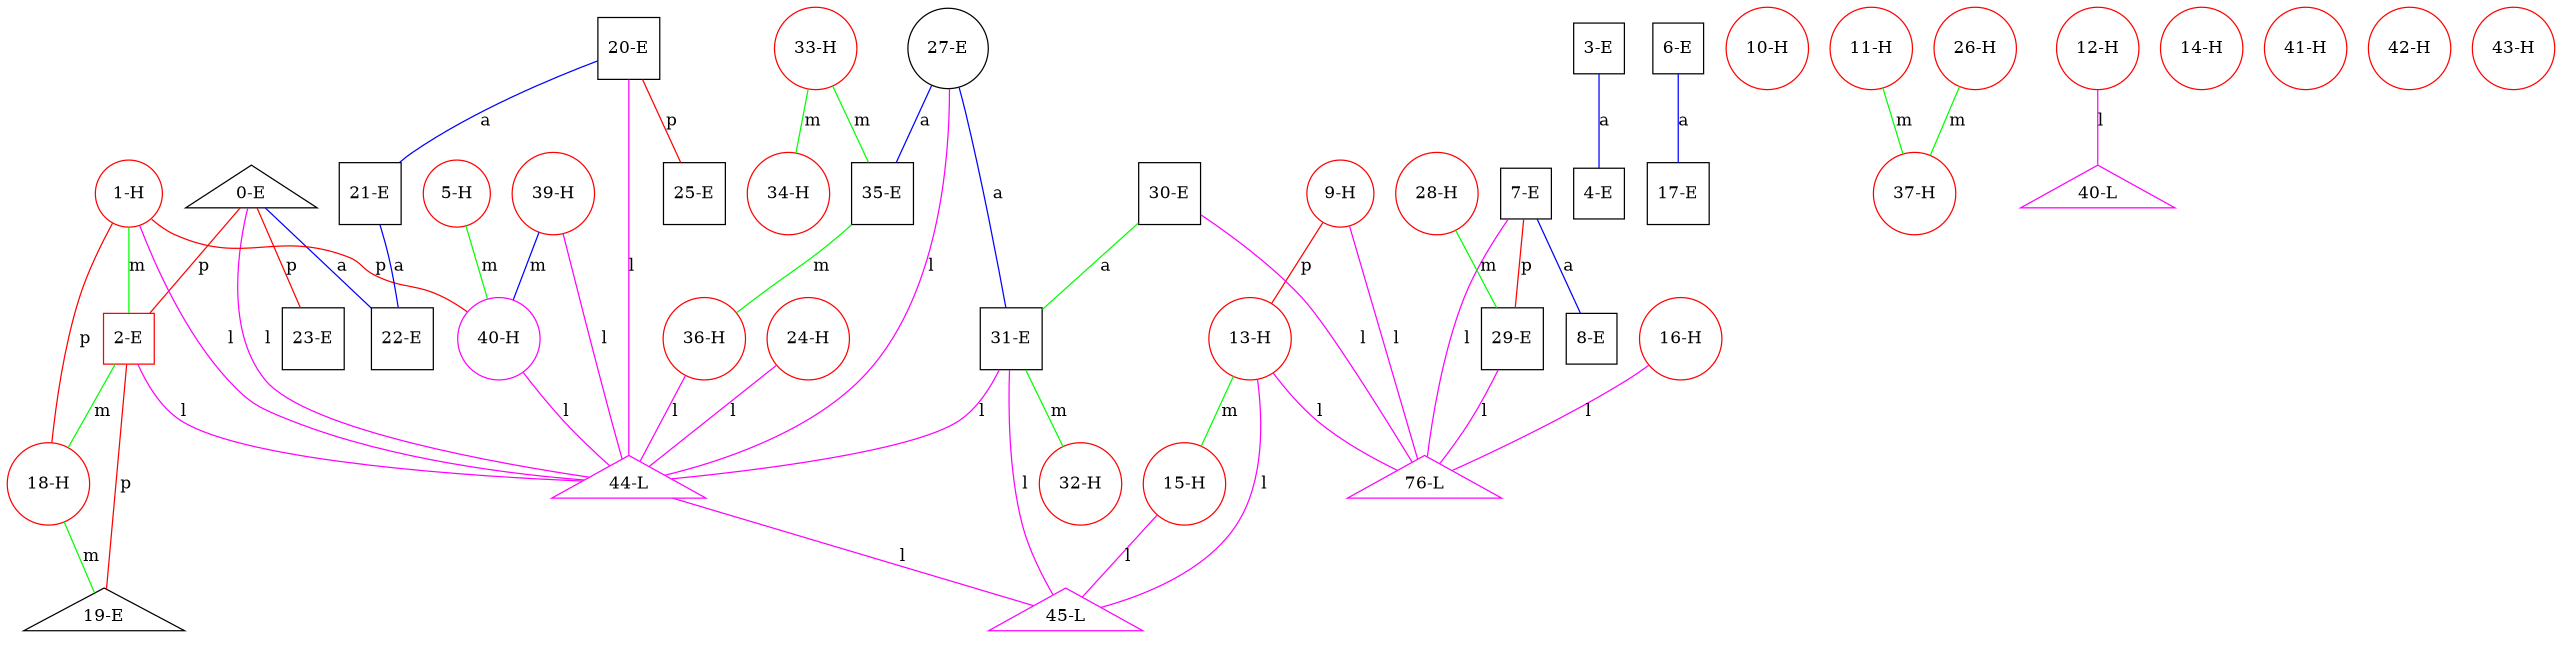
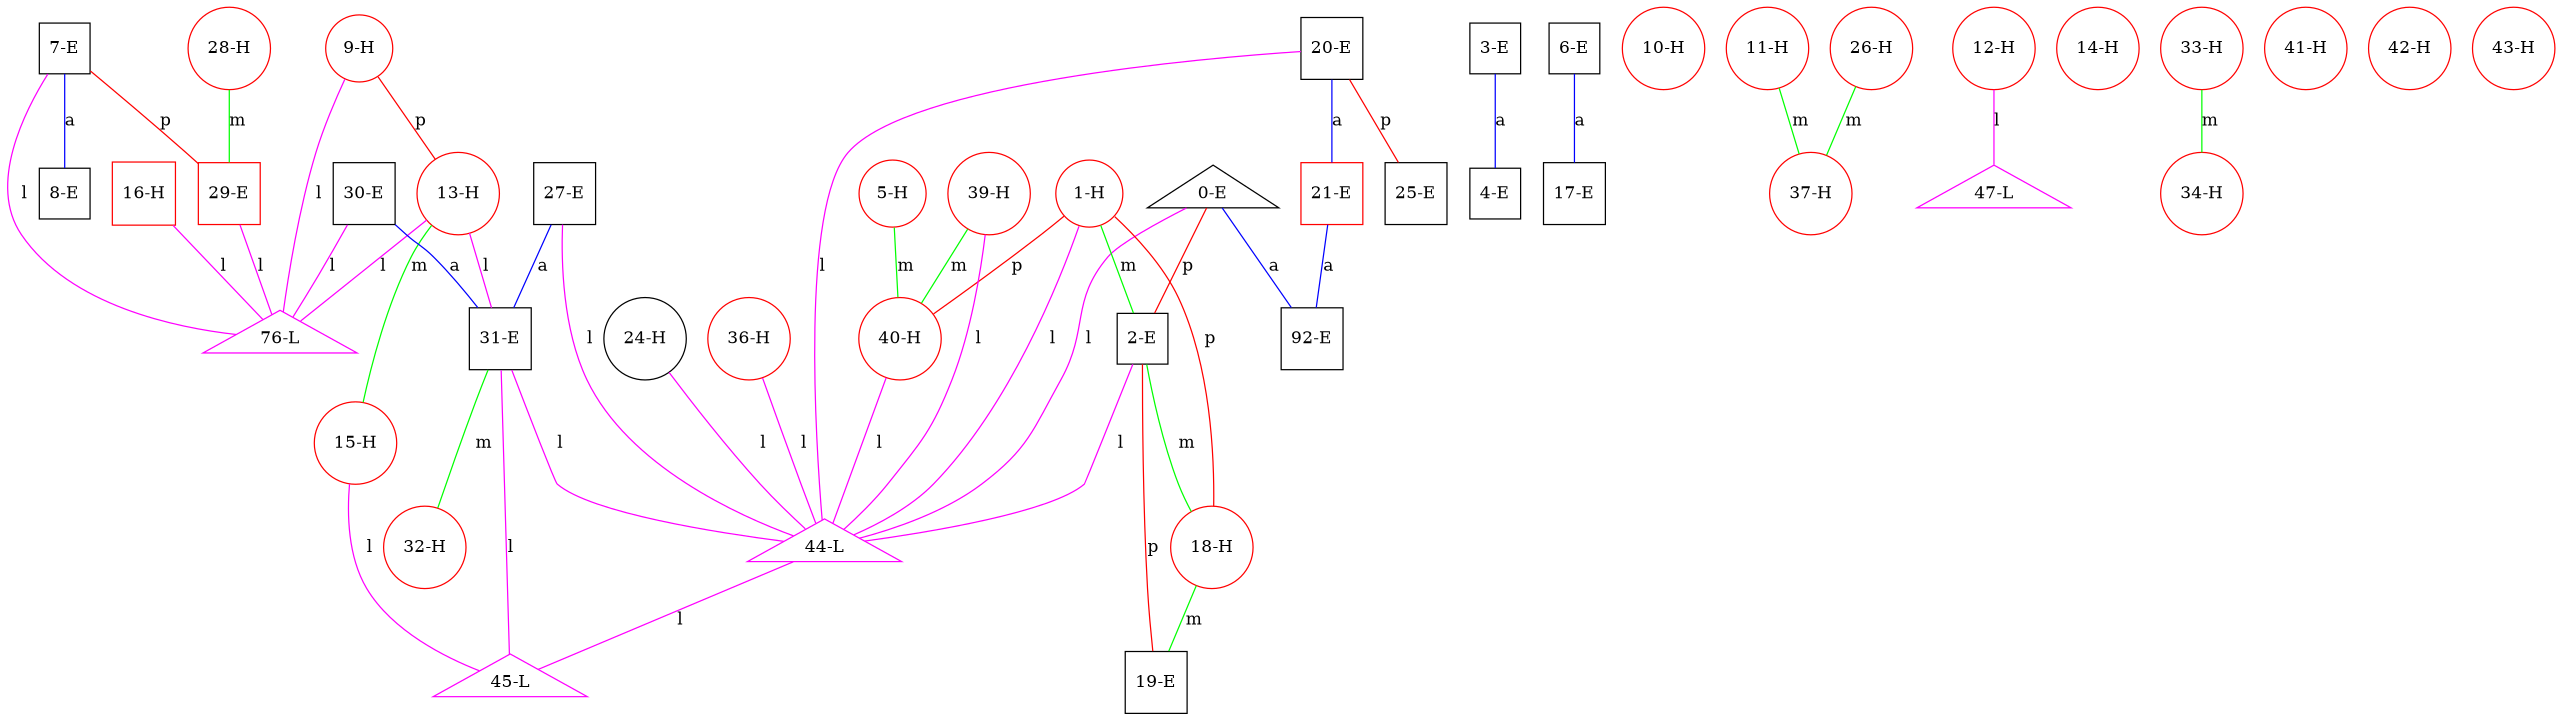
(948, 48) -> (565, 194)
(370, 194) -> (1332, 194)
(883, 194) -> none
(2098, 194) -> (1994, 194)
(526, 266) -> (945, 266)
(1090, 266) -> (440, 263)
(129, 339) -> (1143, 339)
(313, 339) -> none
(402, 339) -> (1312, 339)
(499, 339) -> (900, 339)
(808, 339) -> (645, 339)
(1512, 339) -> (229, 194)
(1681, 339) -> (144, 194)
(1233, 530) -> (481, 270)
(104, 616) -> (1156, 682)
